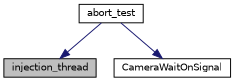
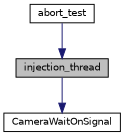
(138, 38) -> (62, 90)
